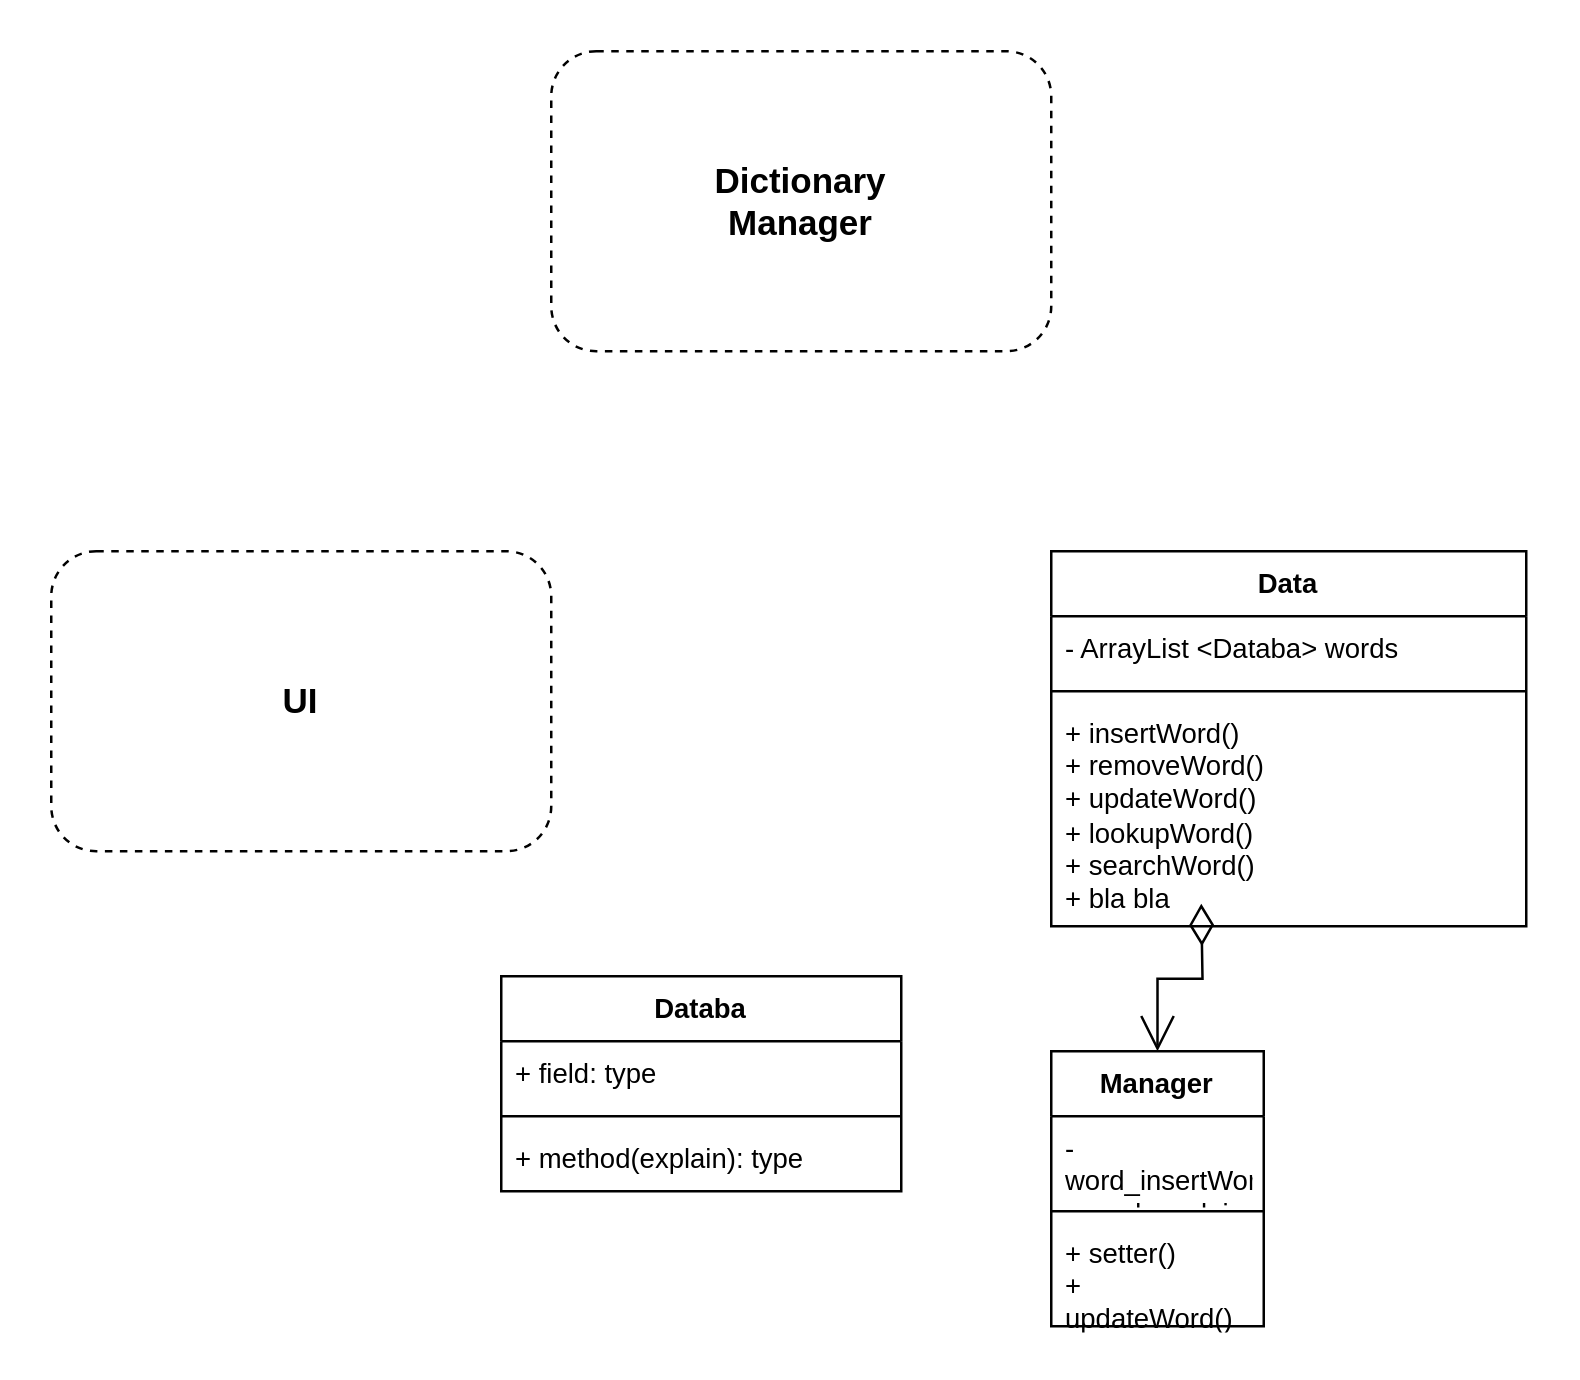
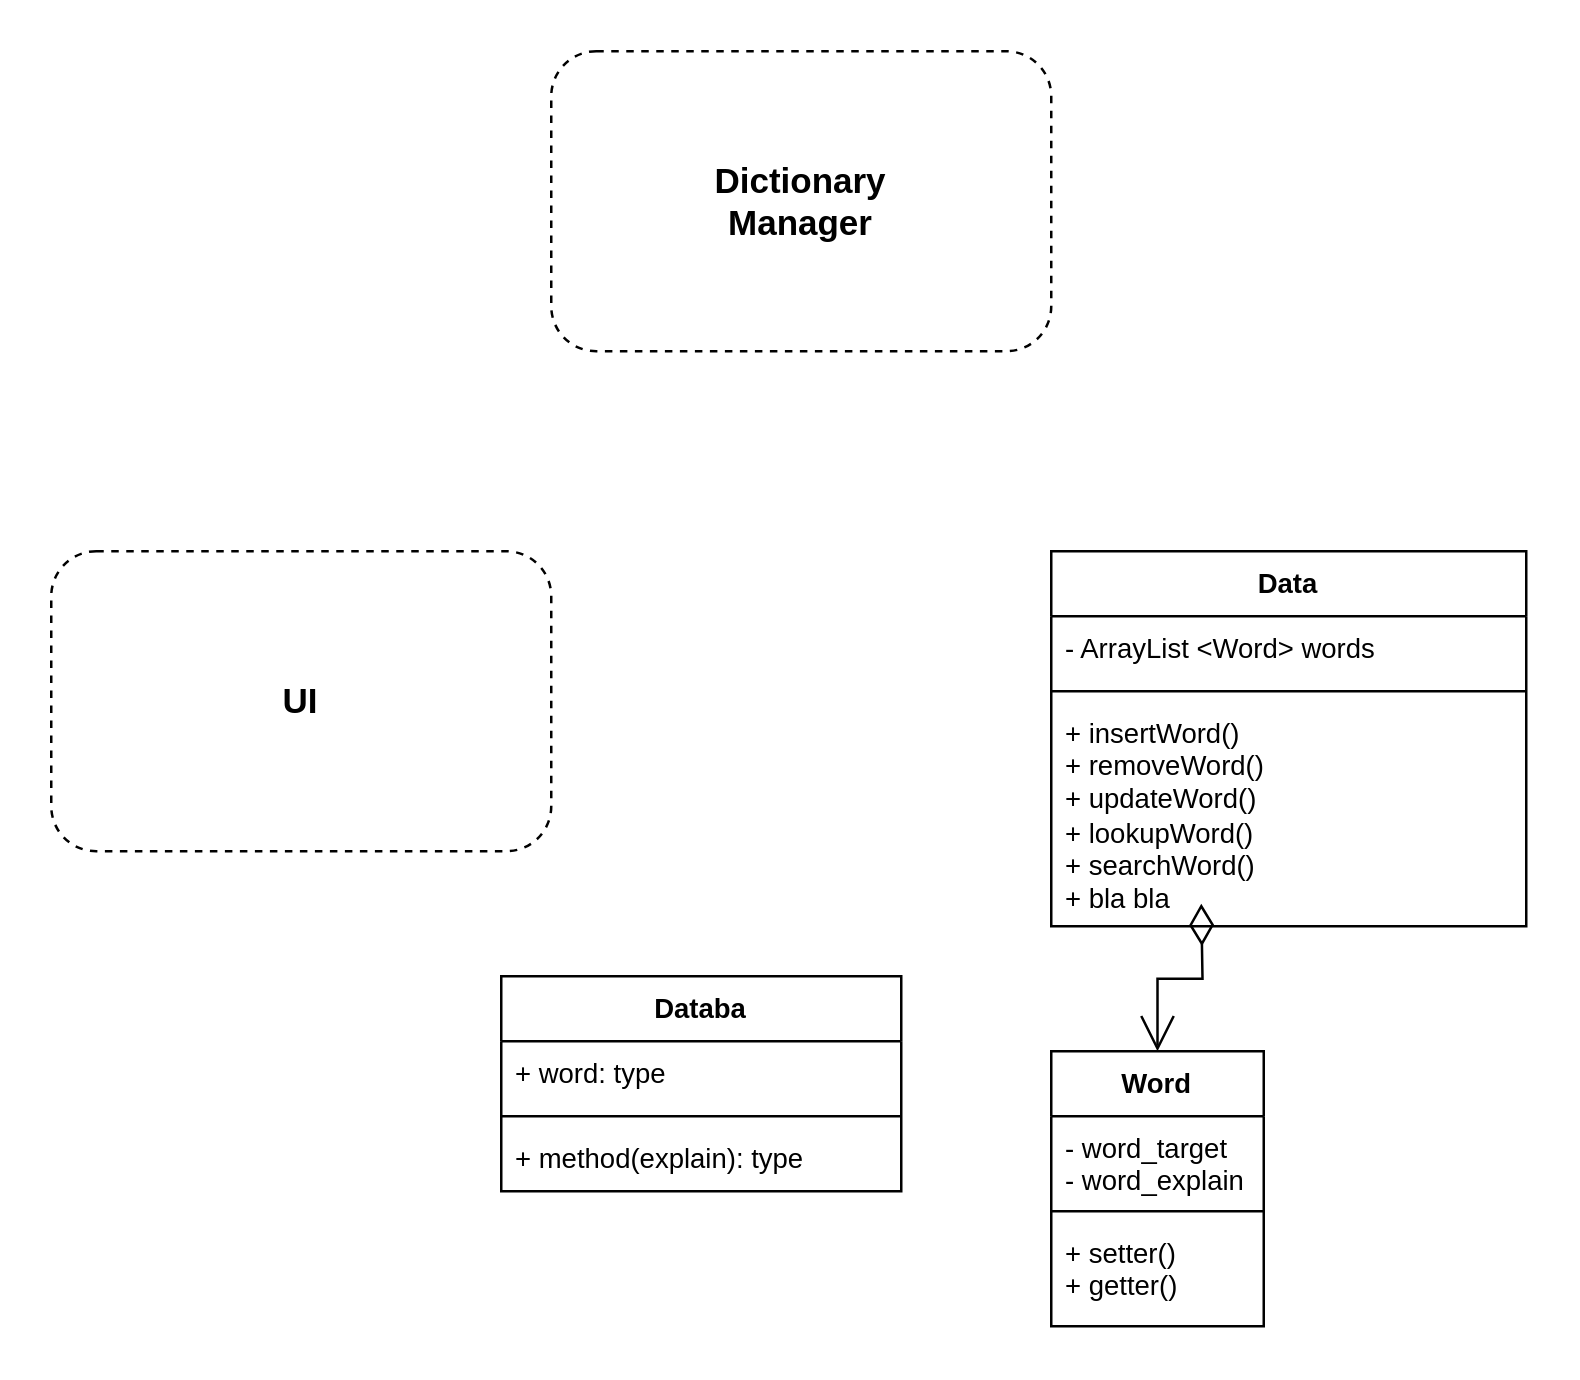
(1252, 650) -> (1237, 650)
(598, 1075) -> (598, 1075)
(1158, 1085) -> (1158, 1085)
(1160, 1200) -> (1160, 1200)
(1160, 1288) -> (1140, 1272)
